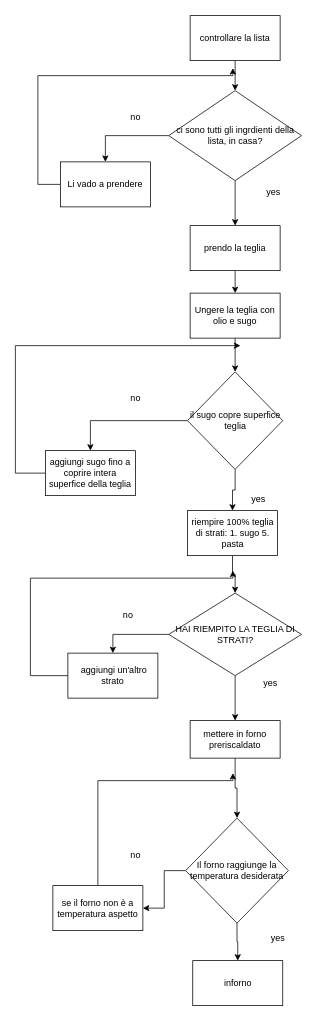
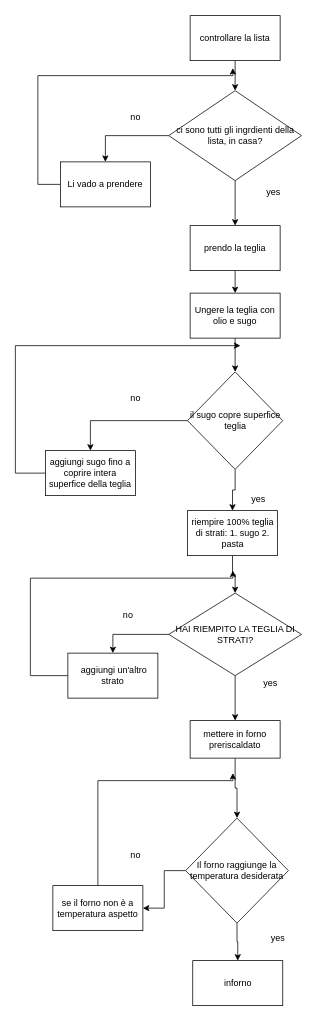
(233, 533) -> (233, 533)
